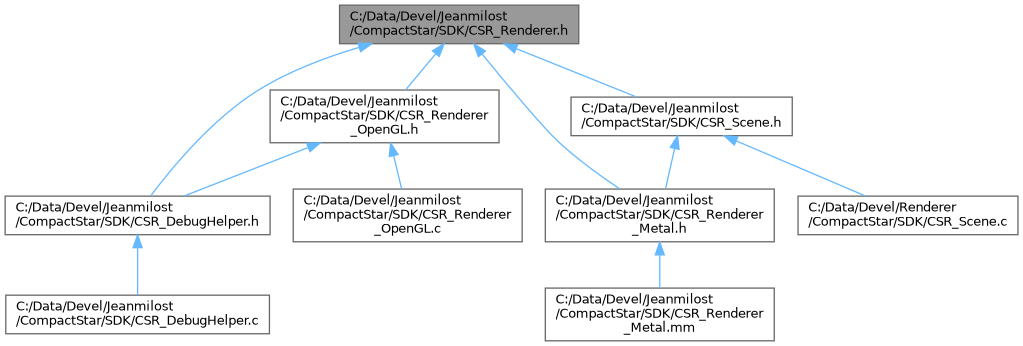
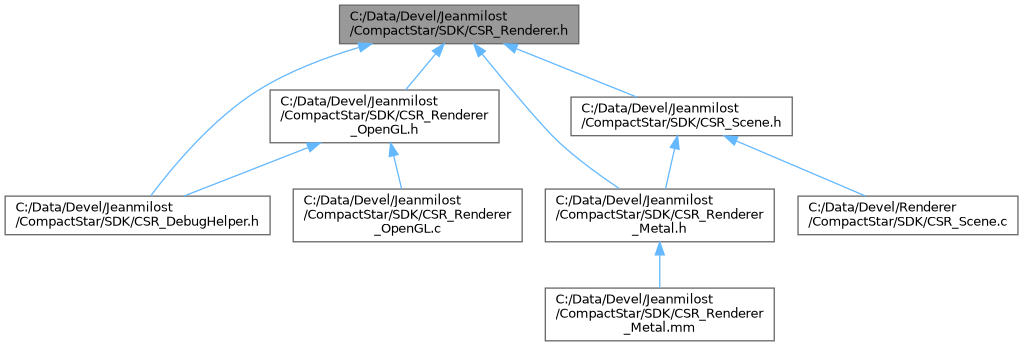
(138, 314) -> none
